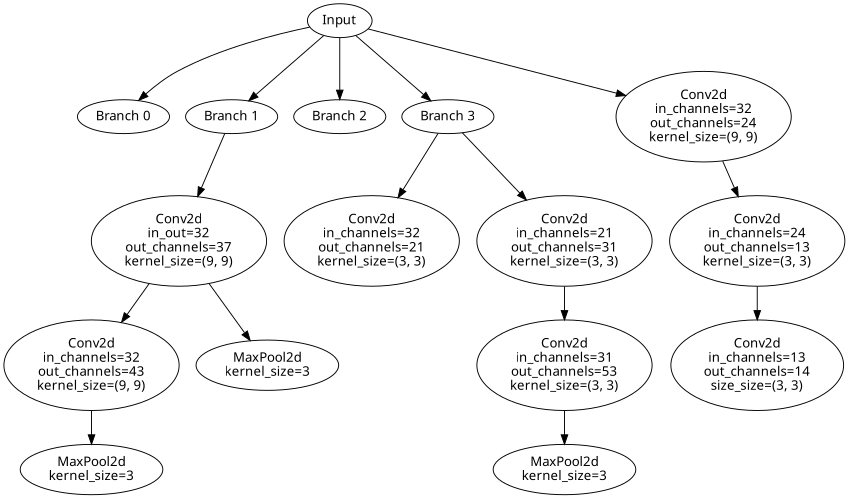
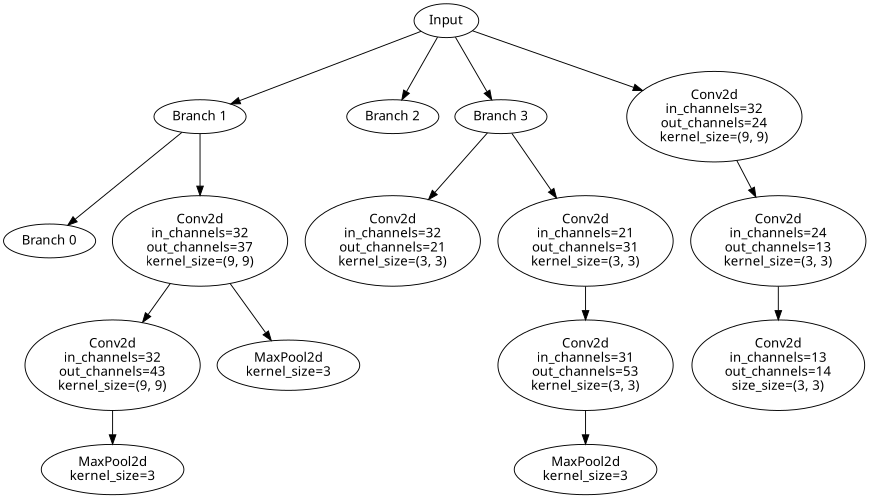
(224, 51) -> (129, 176)
(179, 241) -> (200, 241)
